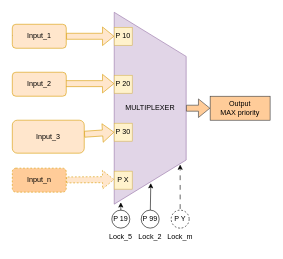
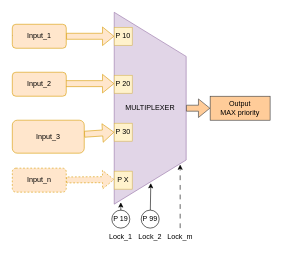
(39, 180) -> (39, 180)
(180, 219) -> none
(121, 237) -> (121, 237)
